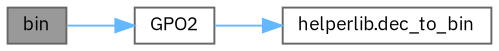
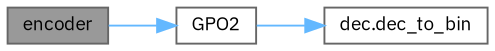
(37, 26) -> (58, 26)
(387, 26) -> (406, 26)
